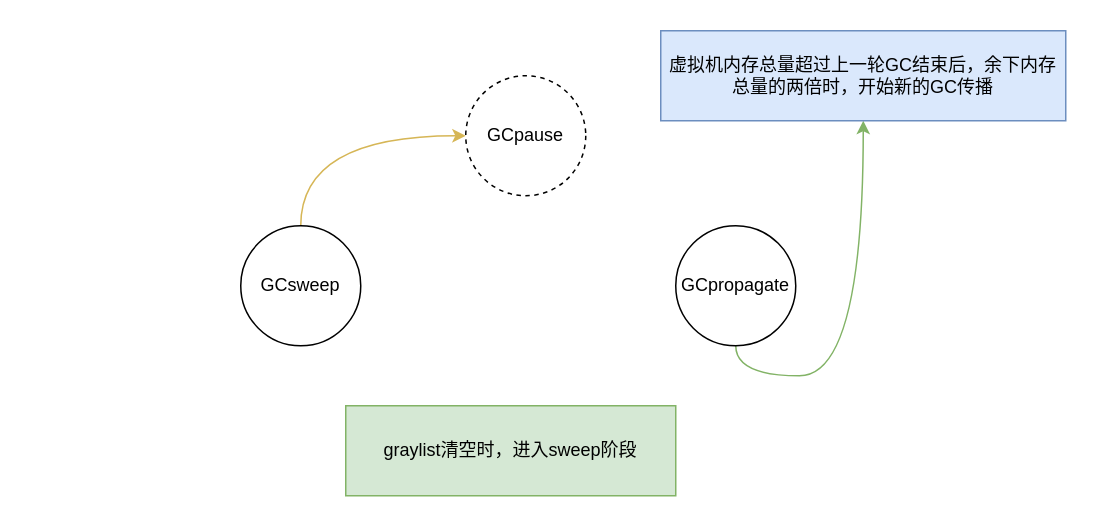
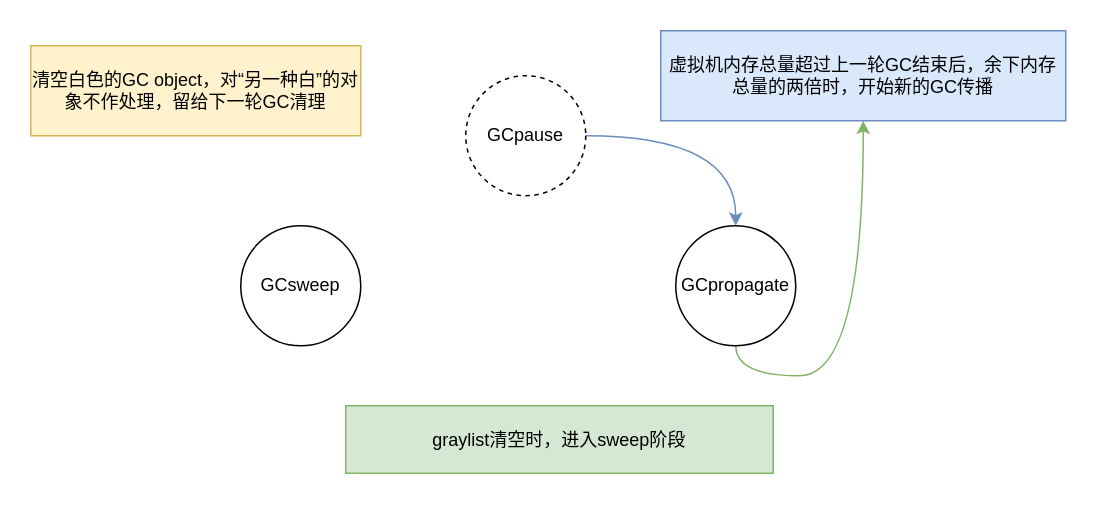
none -> (196, 91)
none -> (680, 148)
(358, 150) -> none
(511, 451) -> (560, 440)
